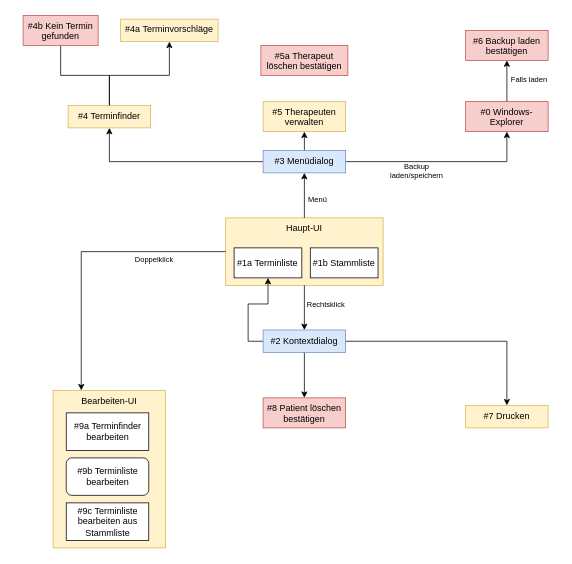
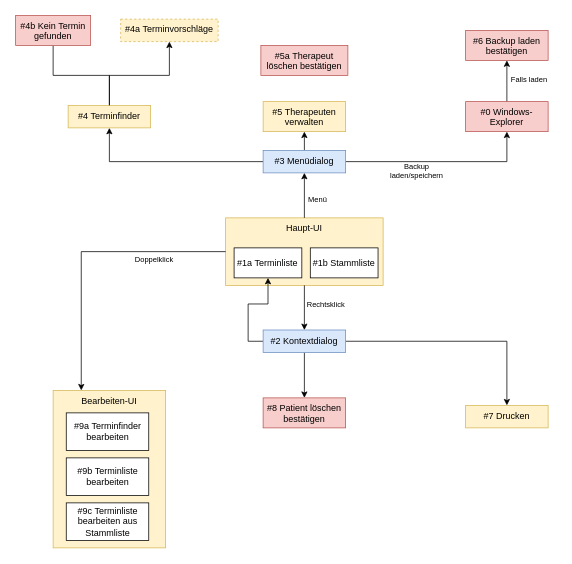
(60, 30) -> (53, 30)
(169, 30) -> (169, 30)
(107, 477) -> (107, 477)
